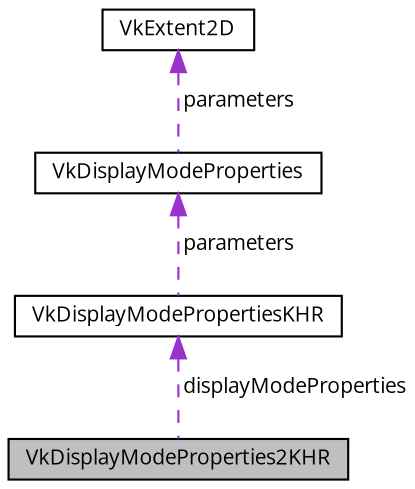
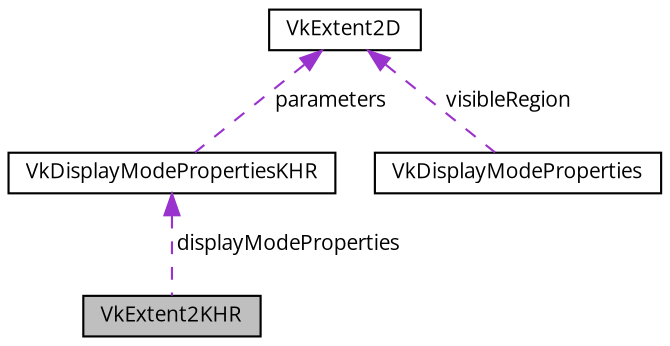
(237, 101) -> (506, 101)
(178, 256) -> (250, 109)
(178, 459) -> (172, 316)
